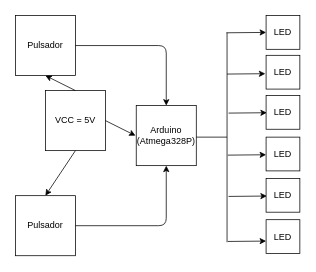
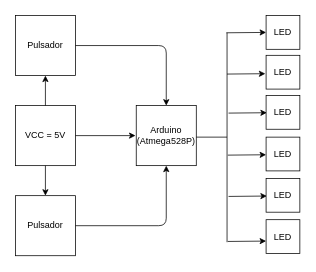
(75, 120) -> (45, 135)
(166, 135) -> (166, 135)
